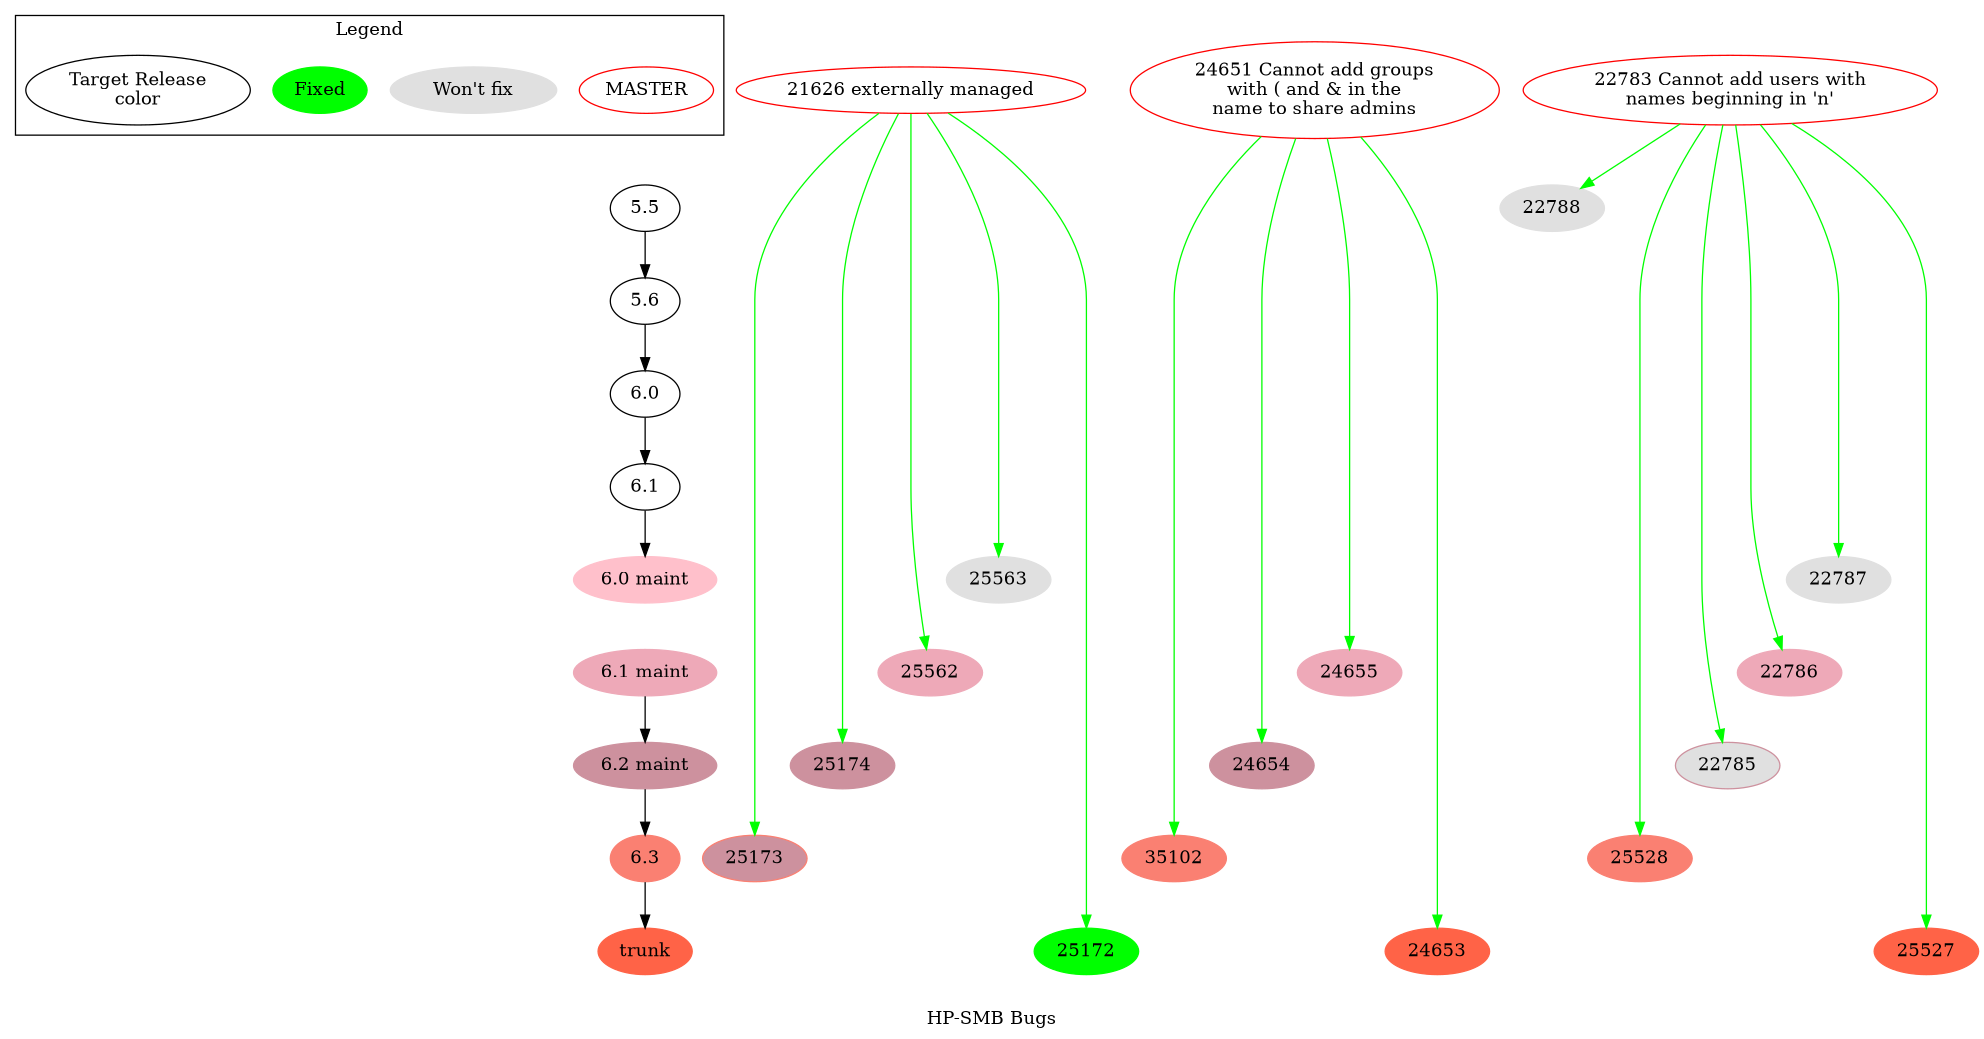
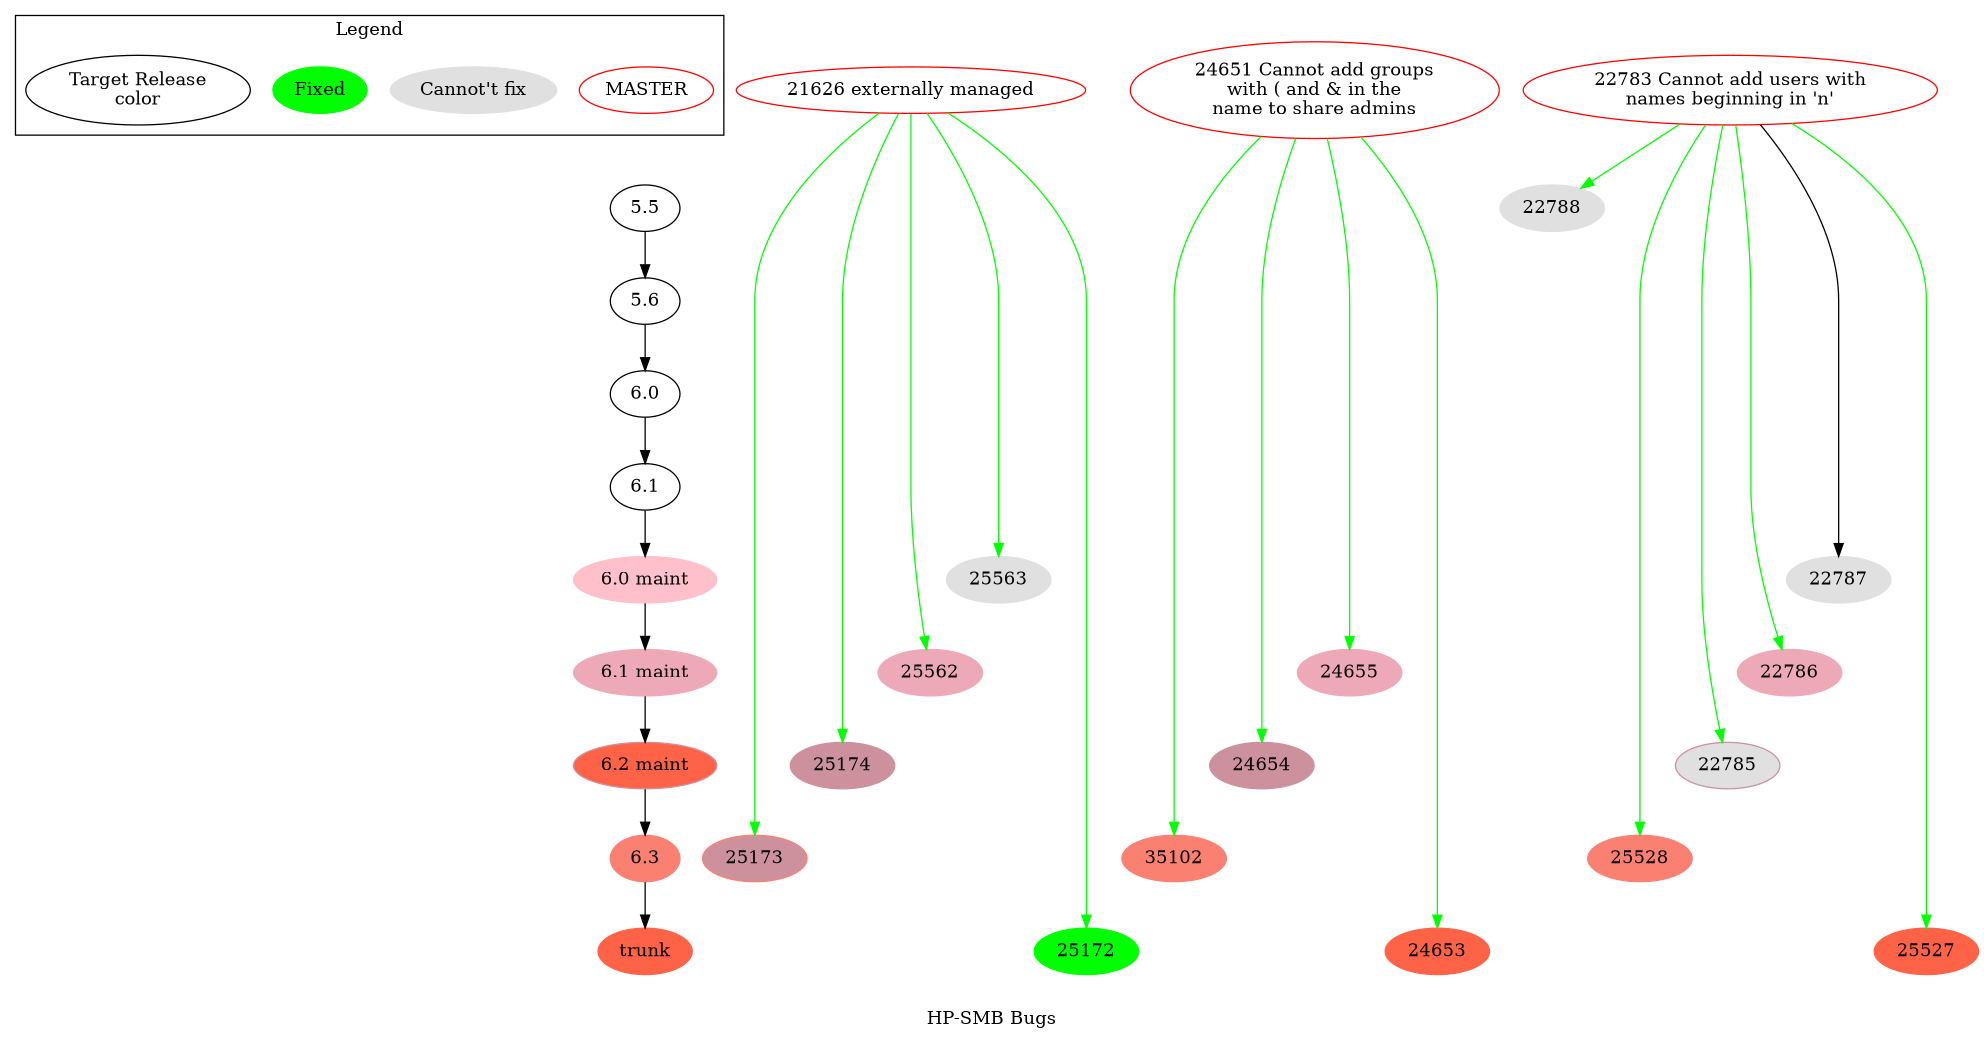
(474, 90) -> (474, 90)
(1839, 324) -> (1839, 324)
none -> (645, 620)
(645, 766) -> (645, 766)
